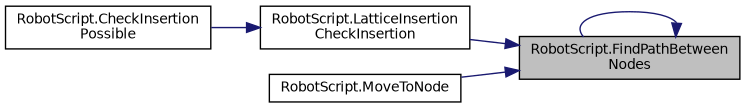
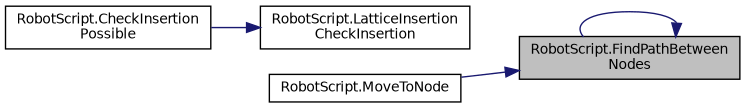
(488, 42) -> none
